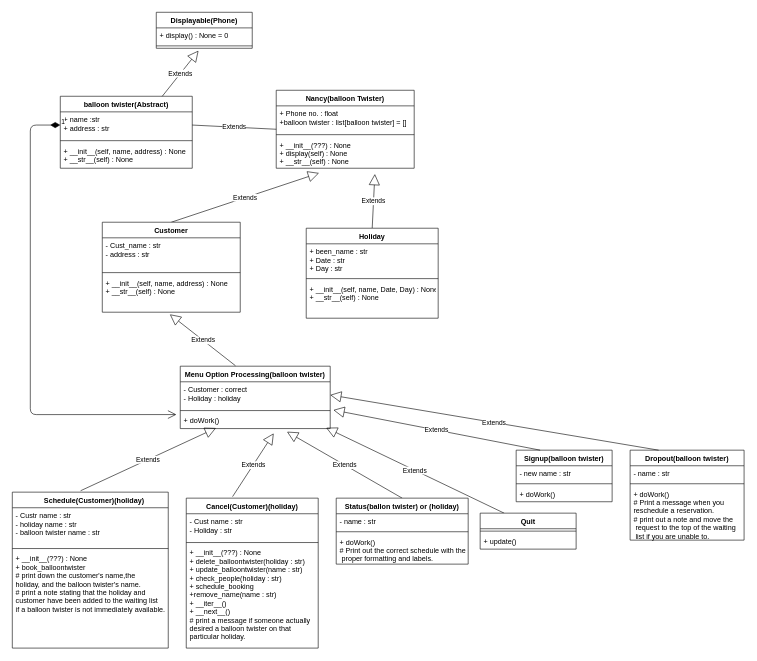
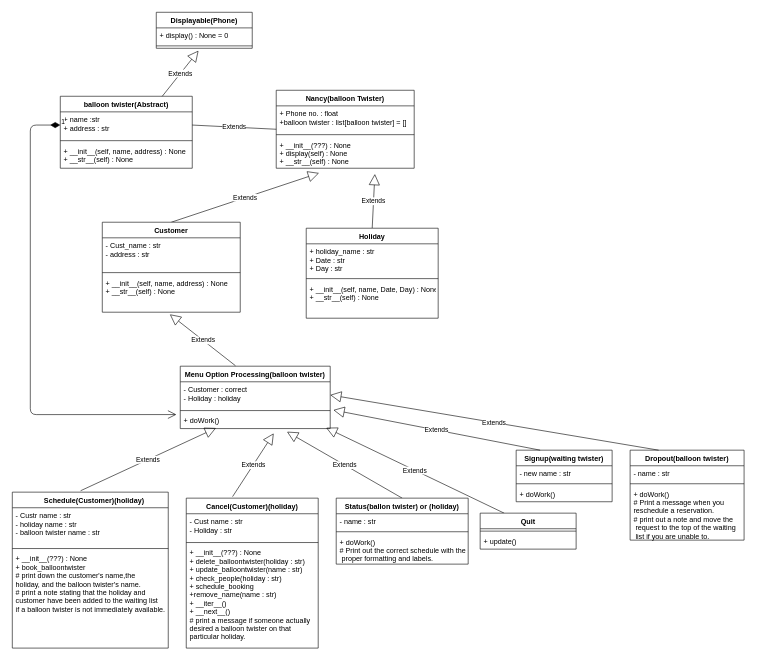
(340, 252) -> (344, 252)
(564, 458) -> (564, 458)
